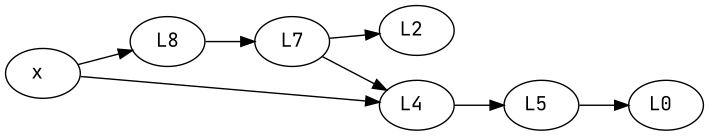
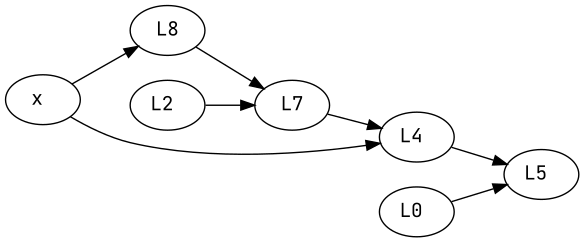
(348, 37) -> (223, 105)
(597, 105) -> (473, 195)
